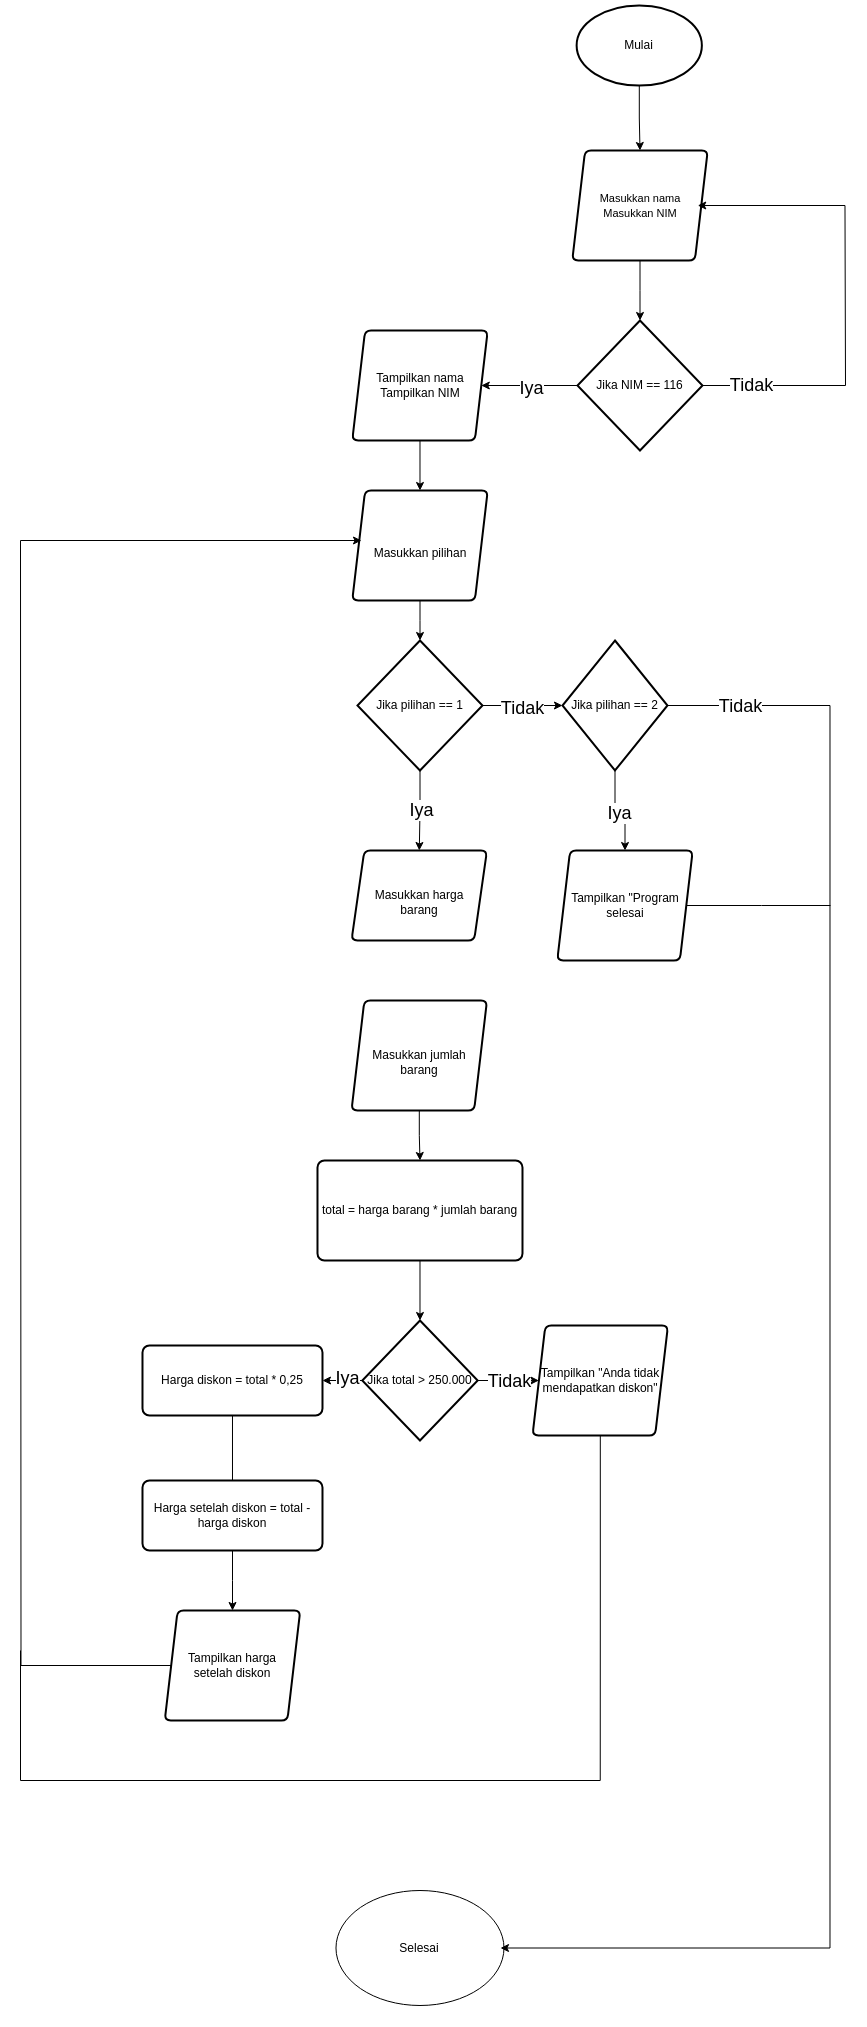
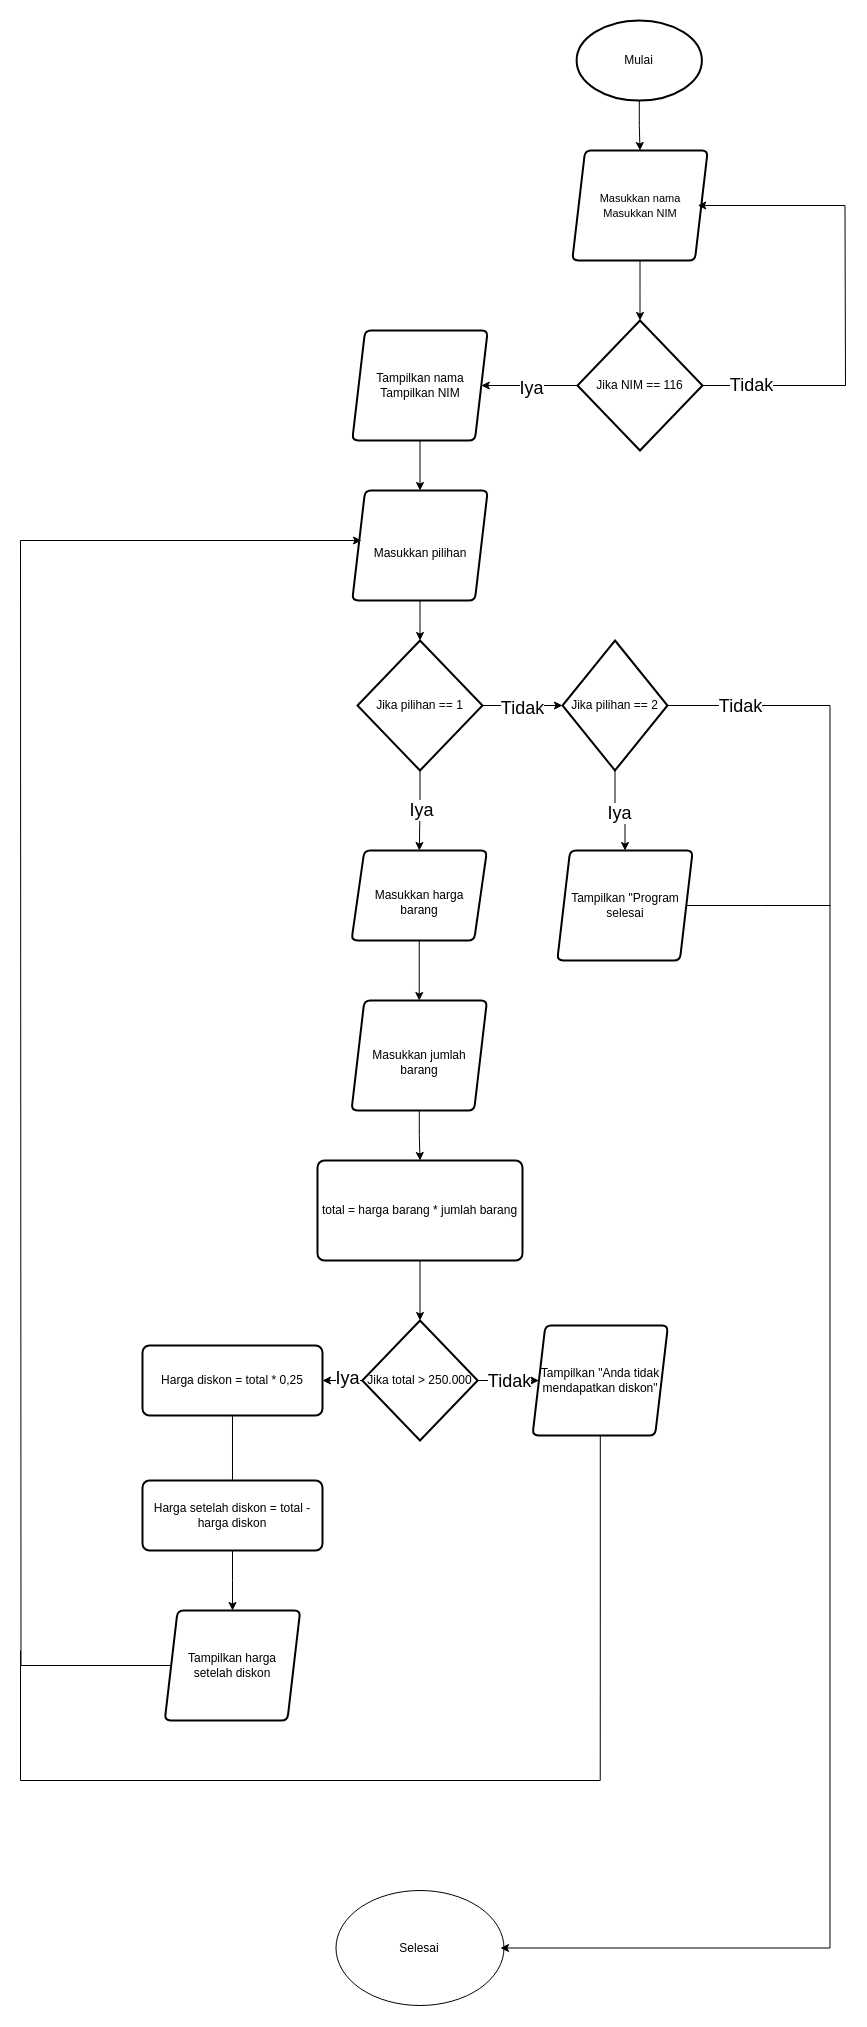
(639, 46) -> (639, 61)
none -> (419, 967)
